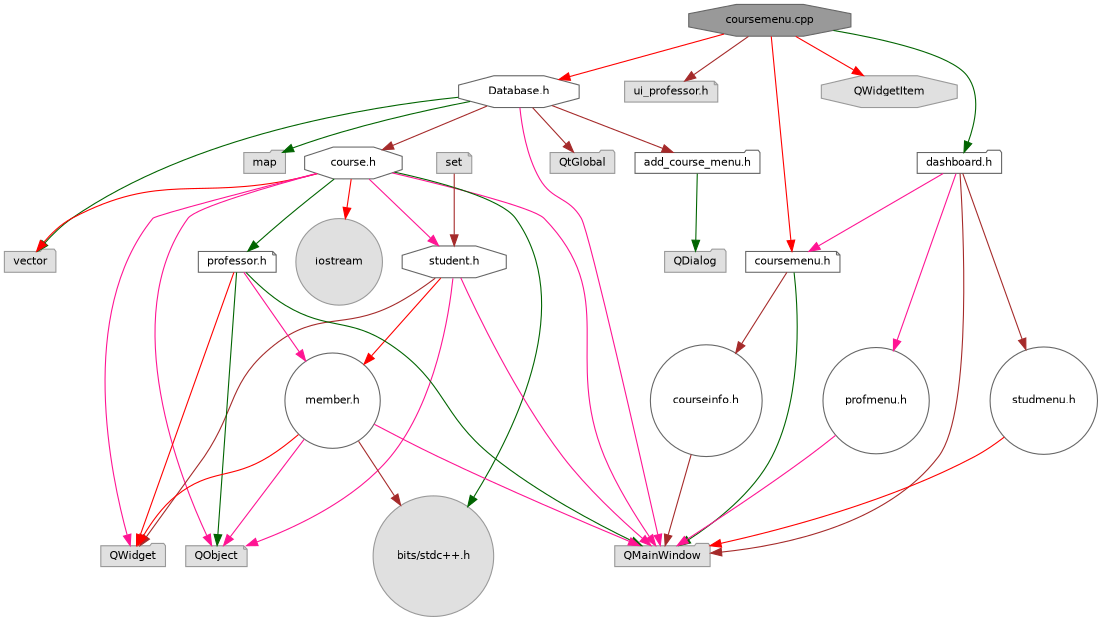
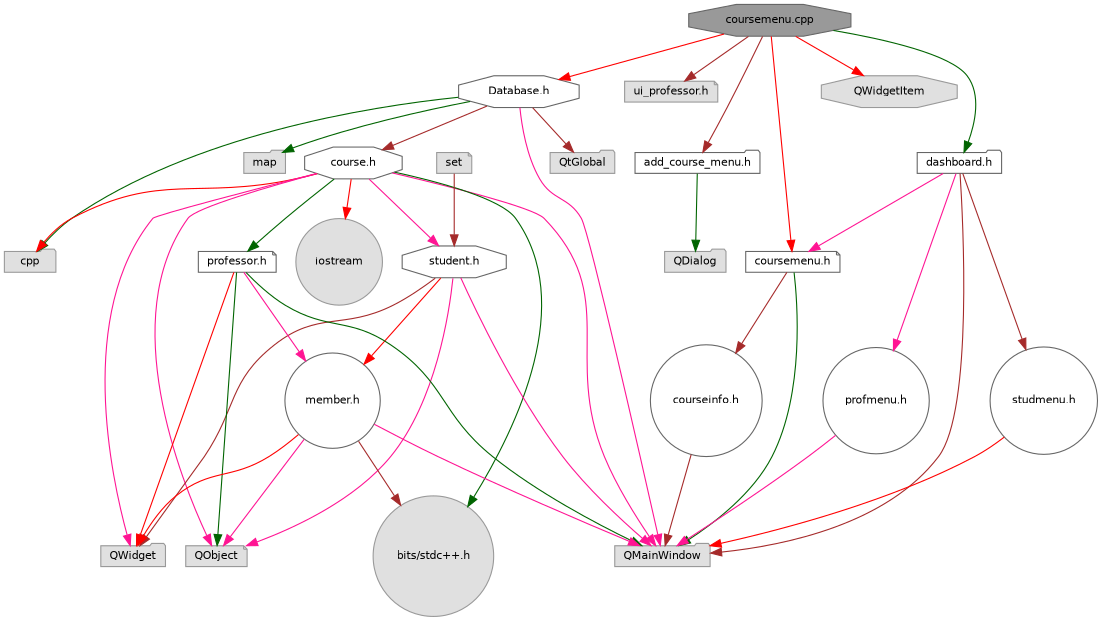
(607, 127) -> (736, 90)
(30, 262) -> (30, 262)
